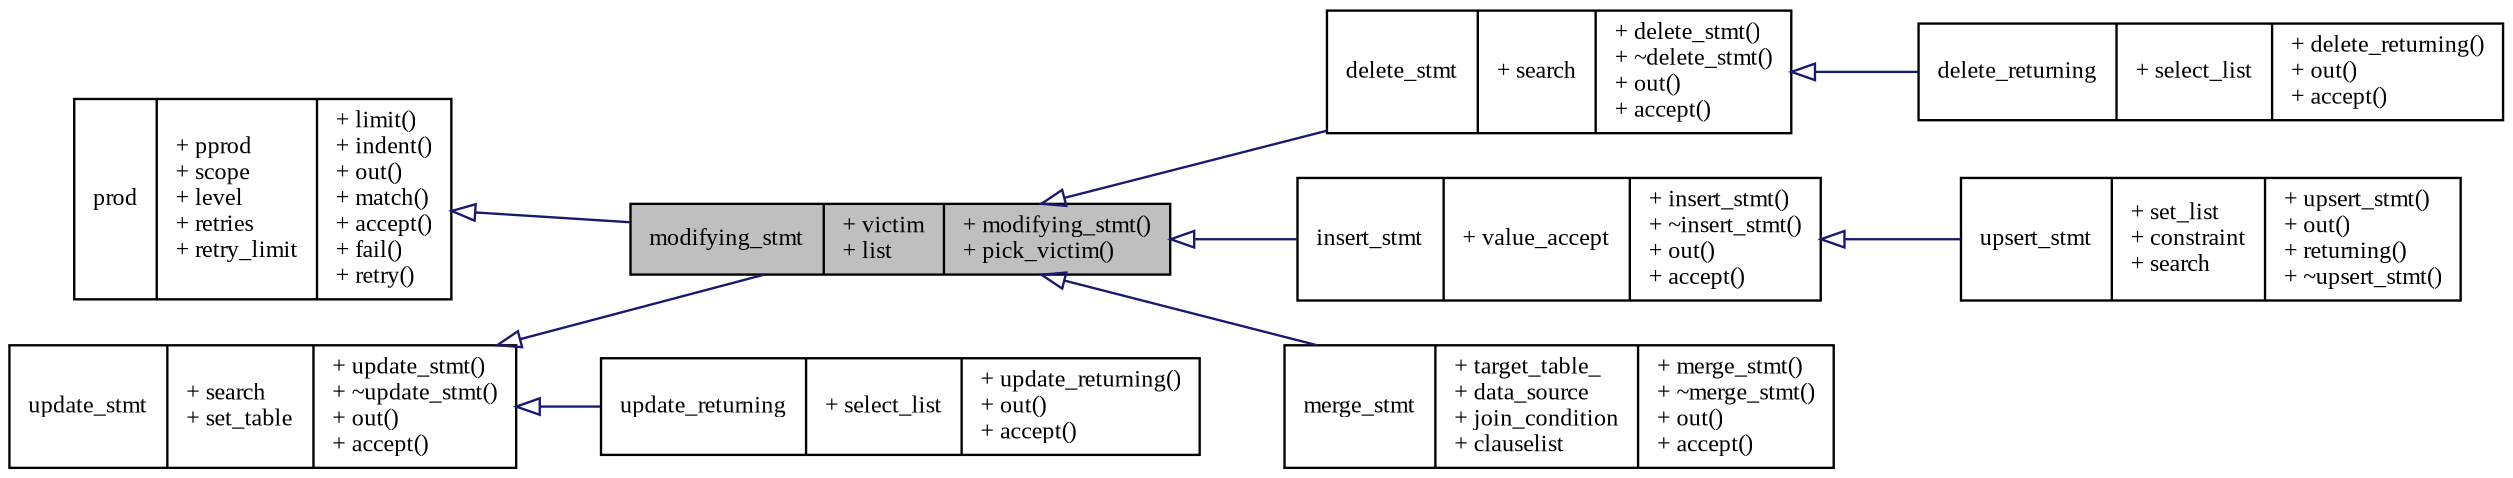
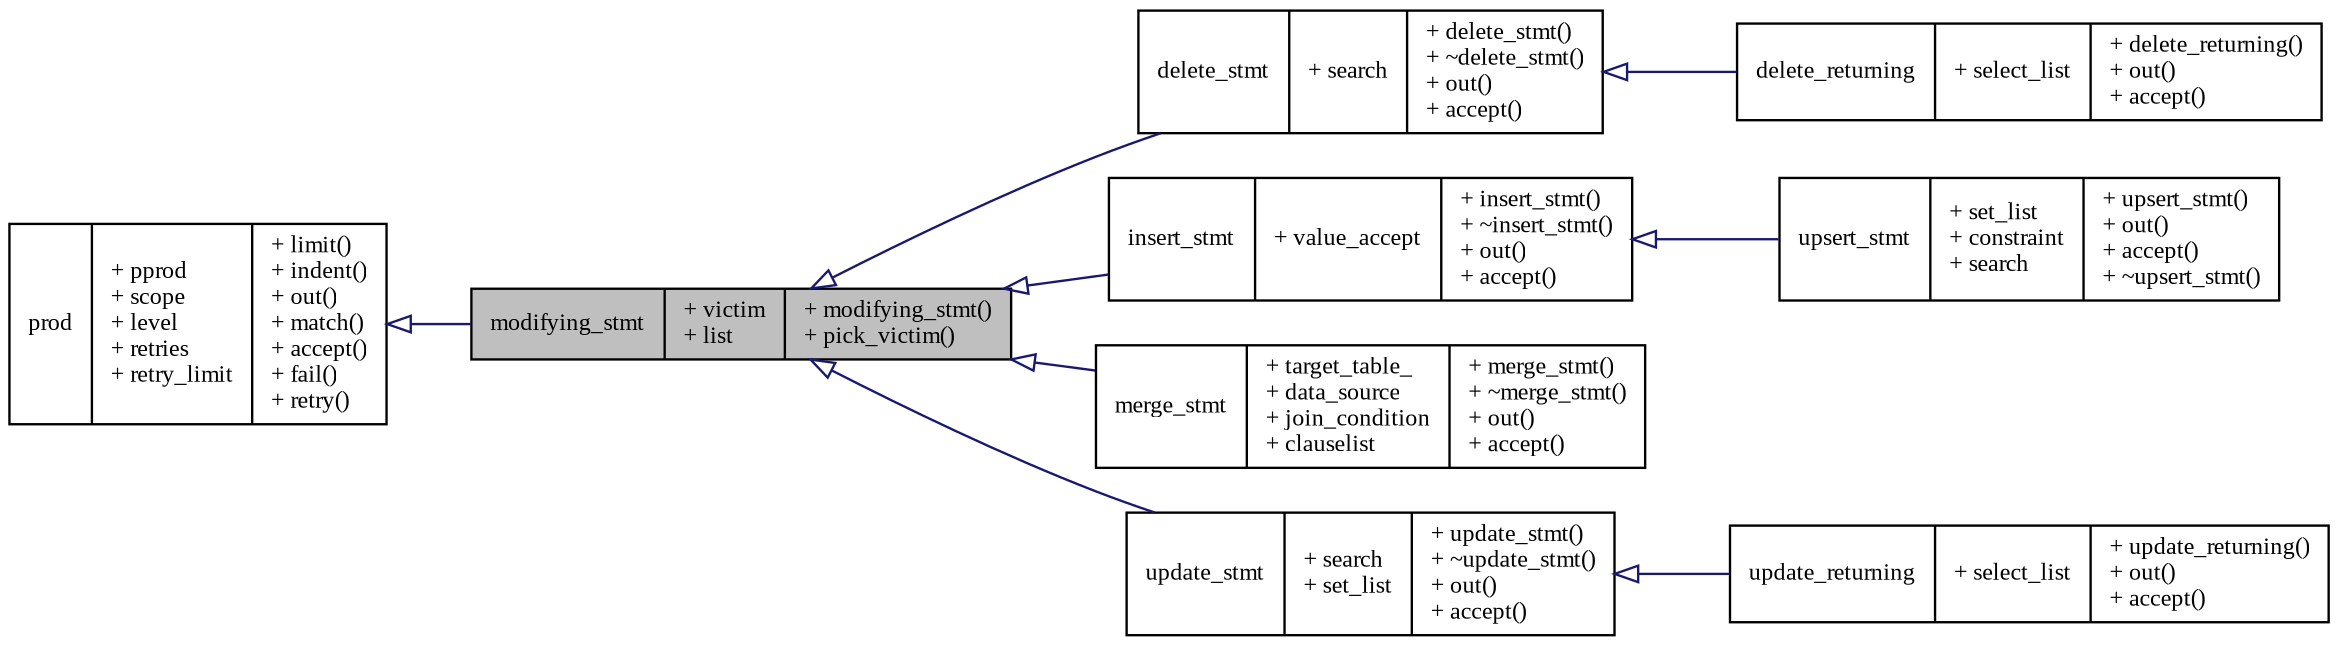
(2345, 251) -> (2151, 251)
(642, 307) -> (991, 447)
(240, 418) -> (1348, 586)
